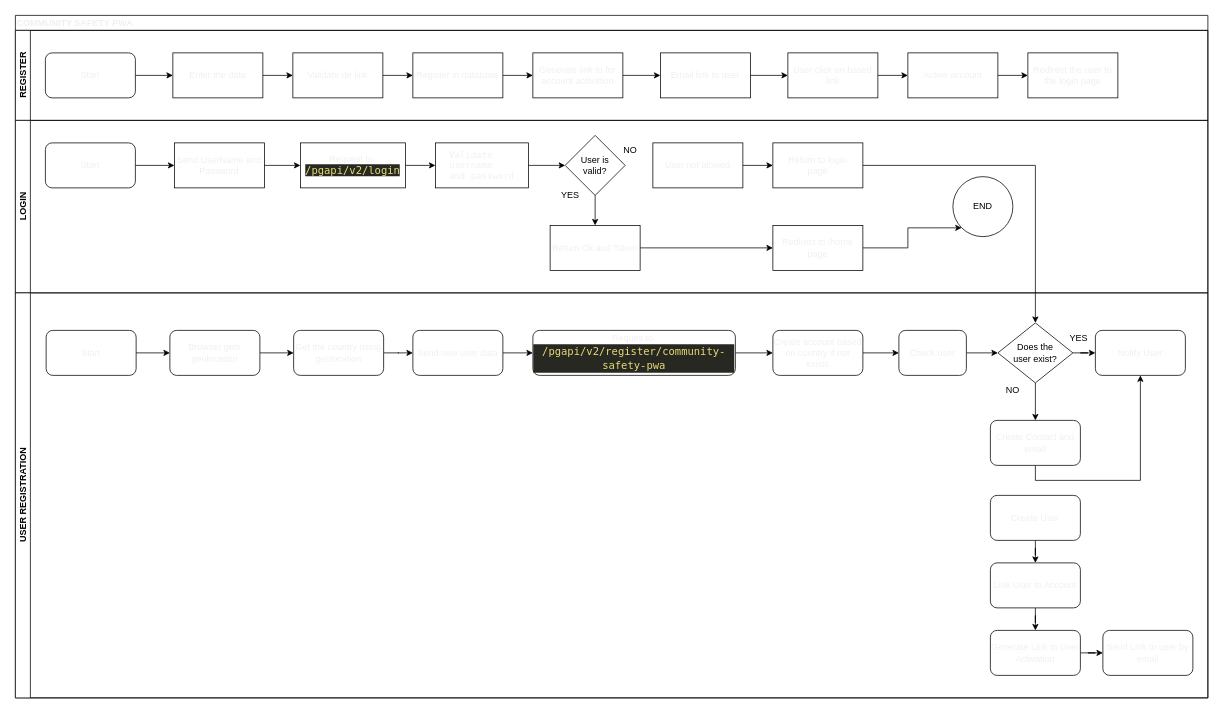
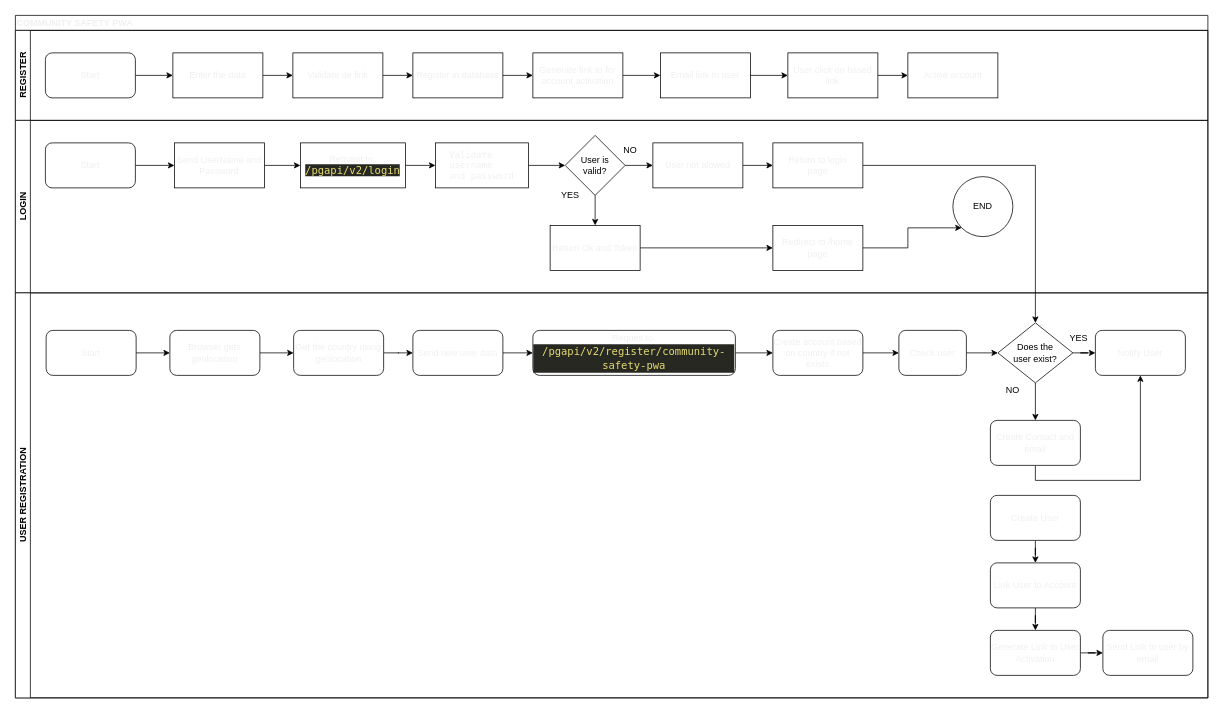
(1010, 75) -> none
(1073, 75) -> none
none -> (637, 165)
